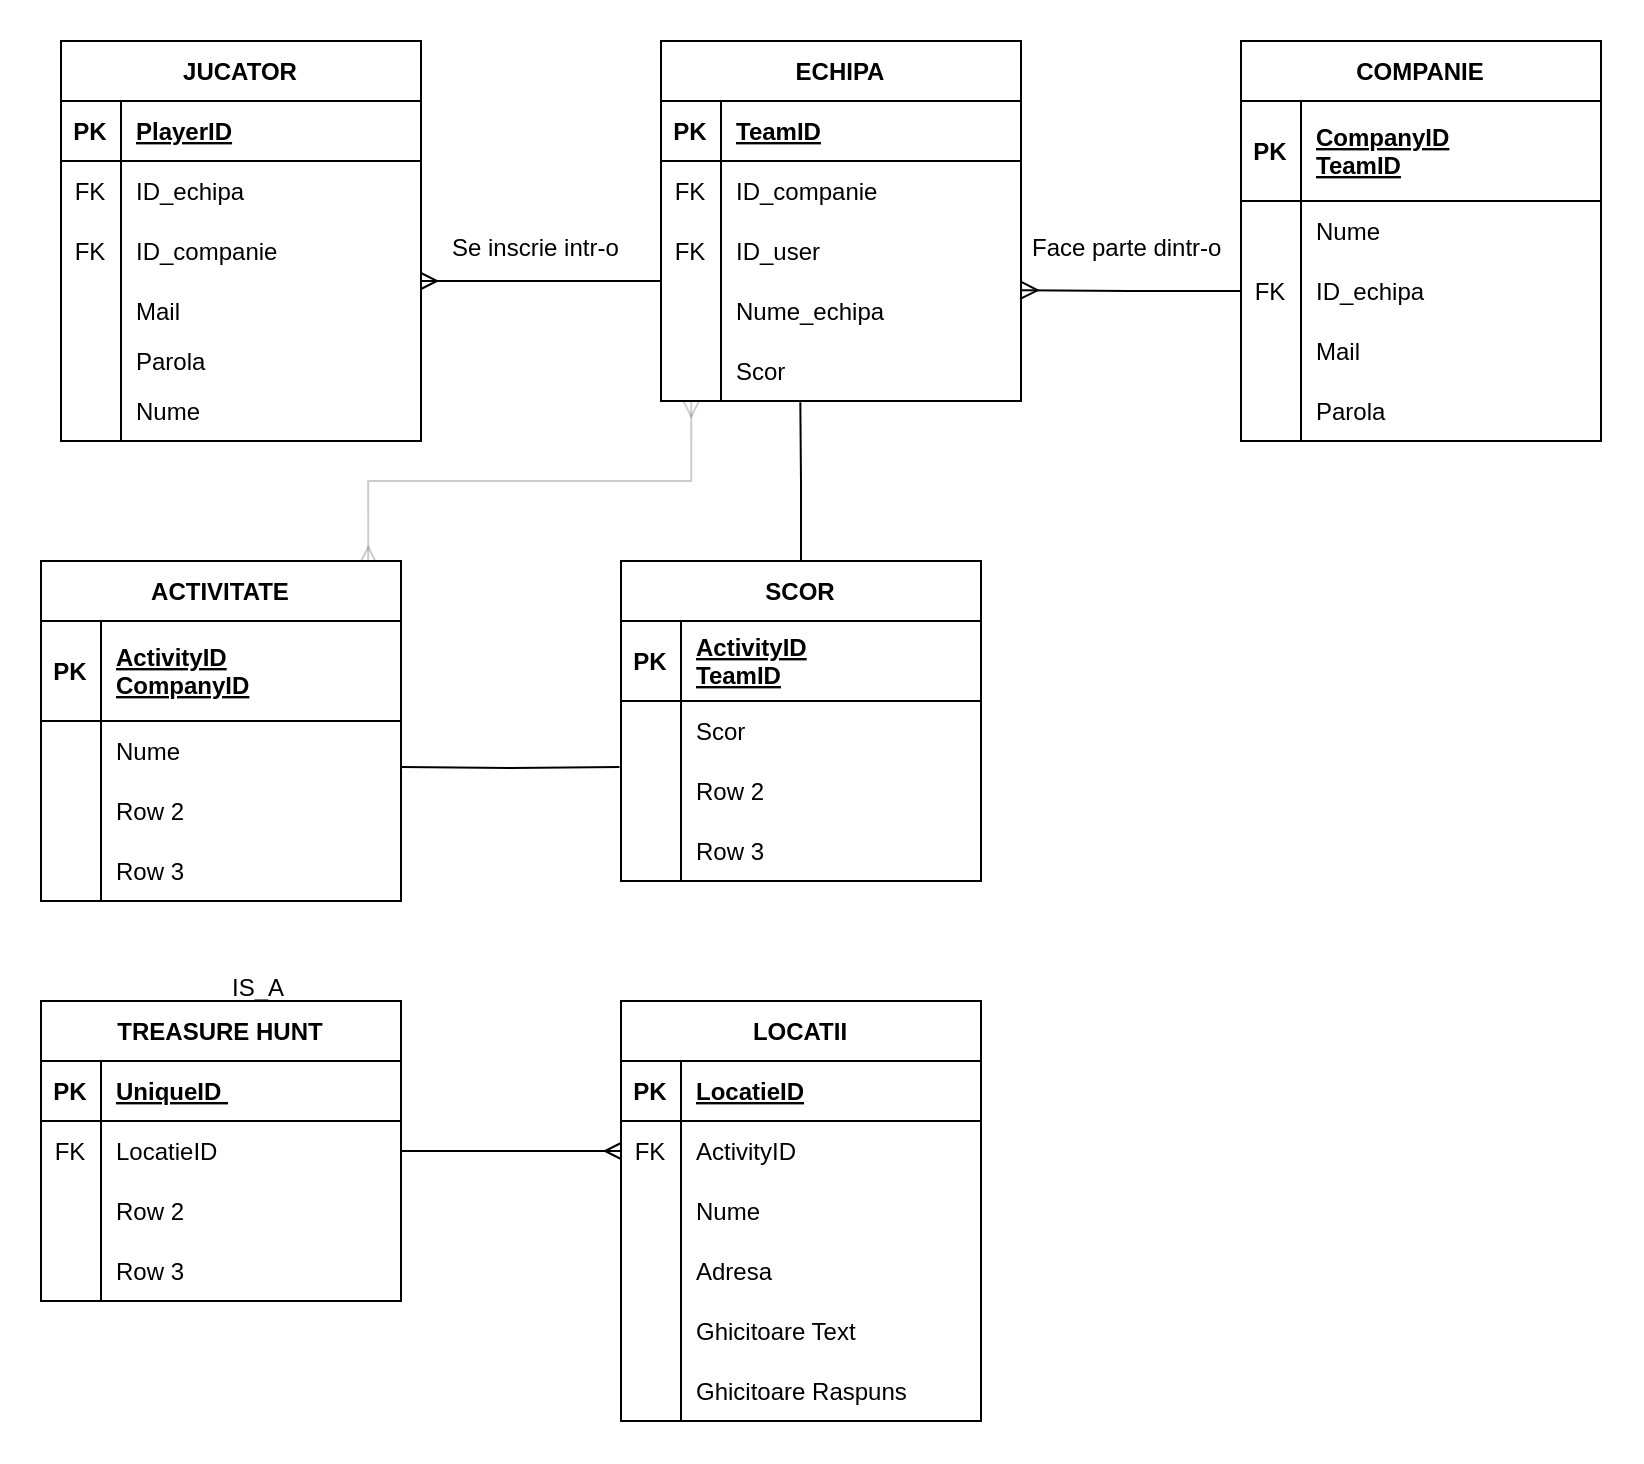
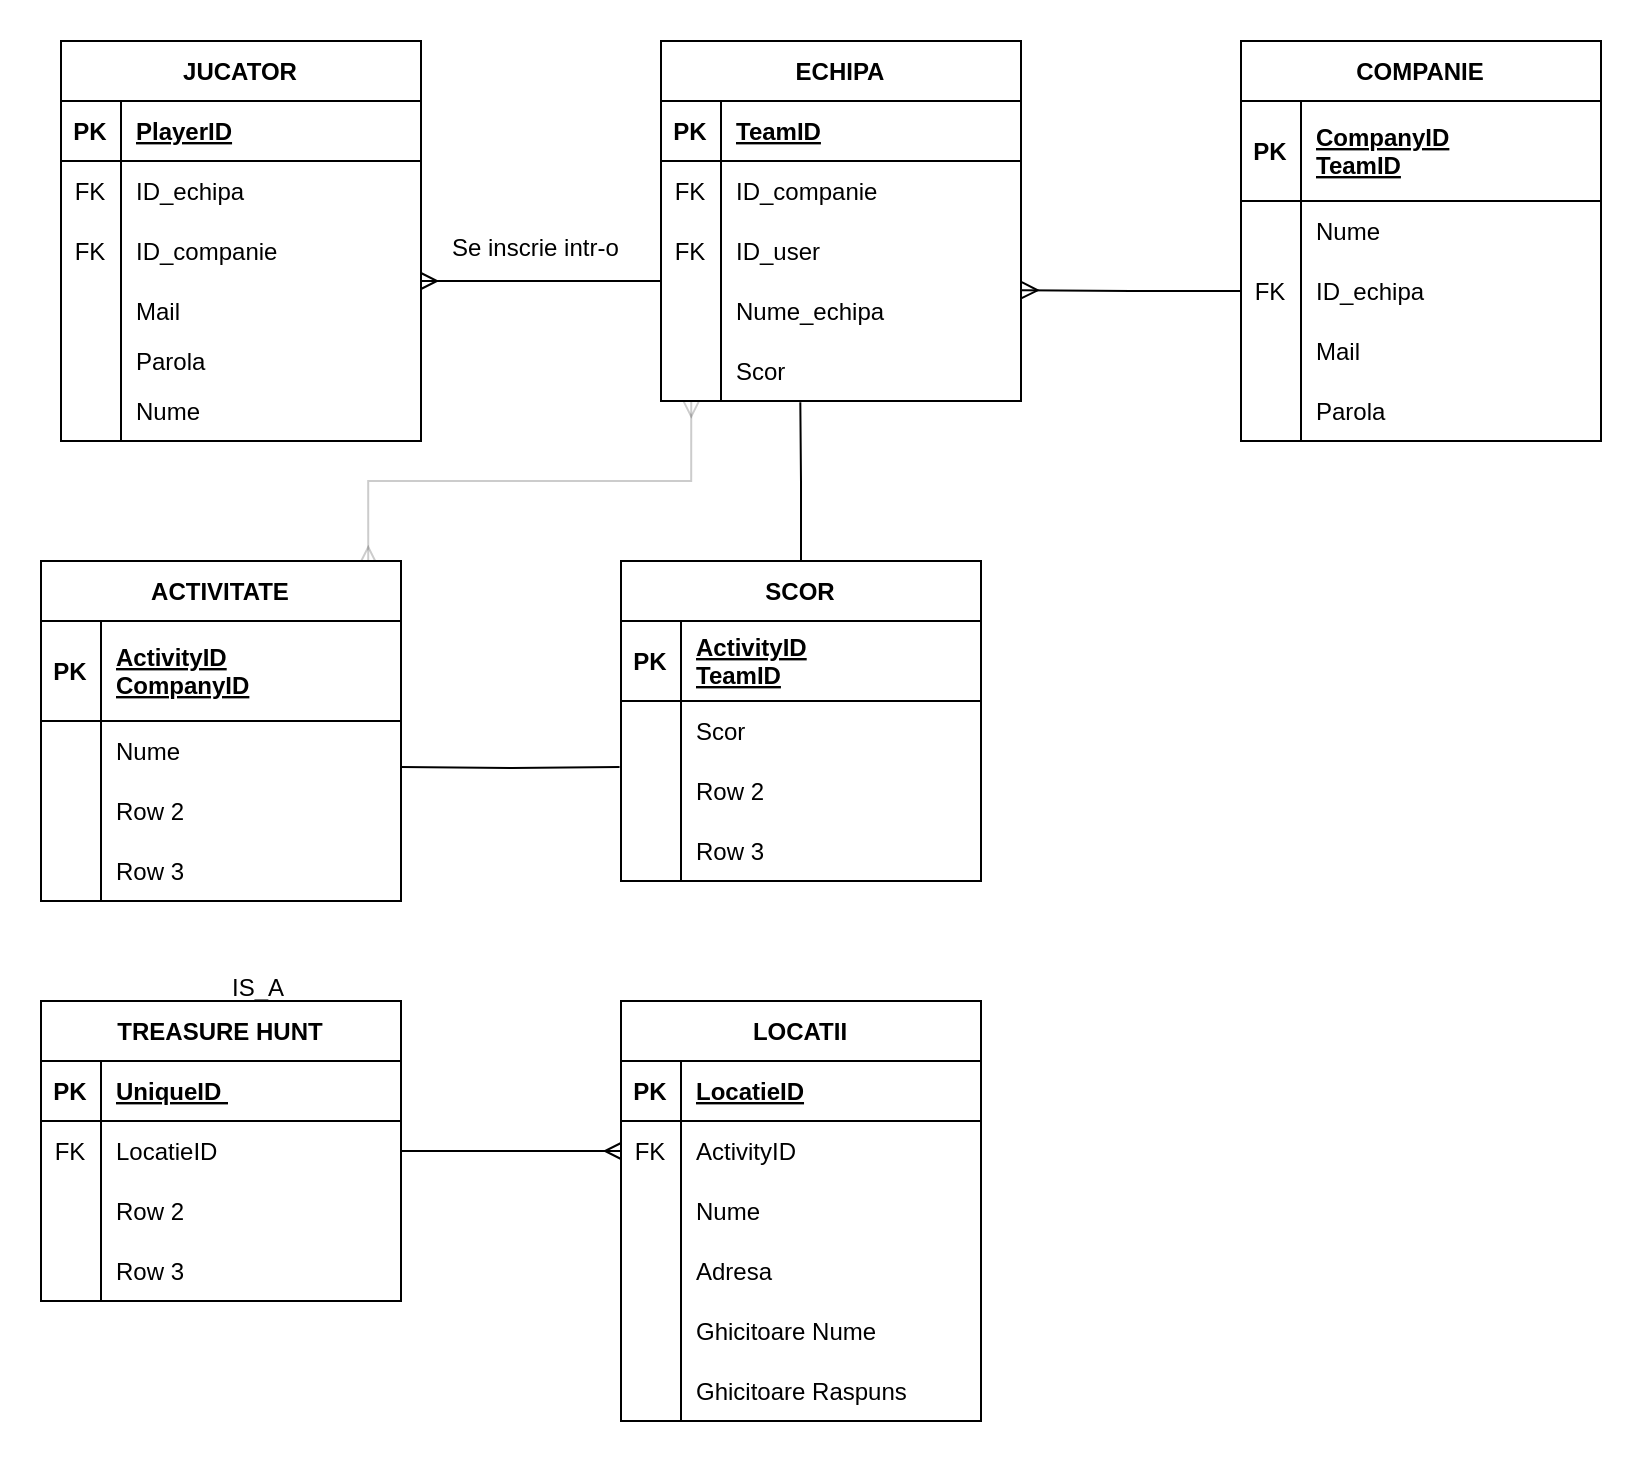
(1131, 251) -> none
(787, 1332) -> (787, 1332)
